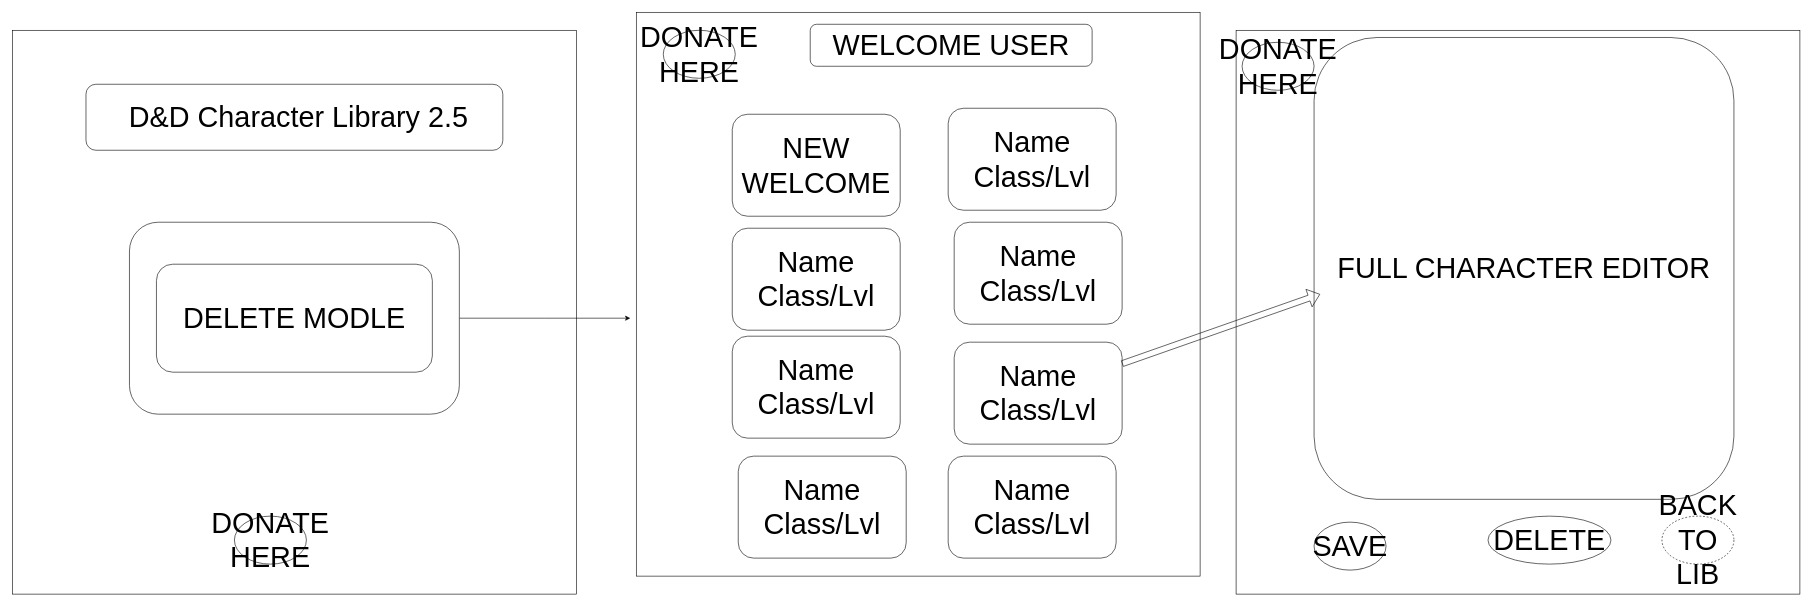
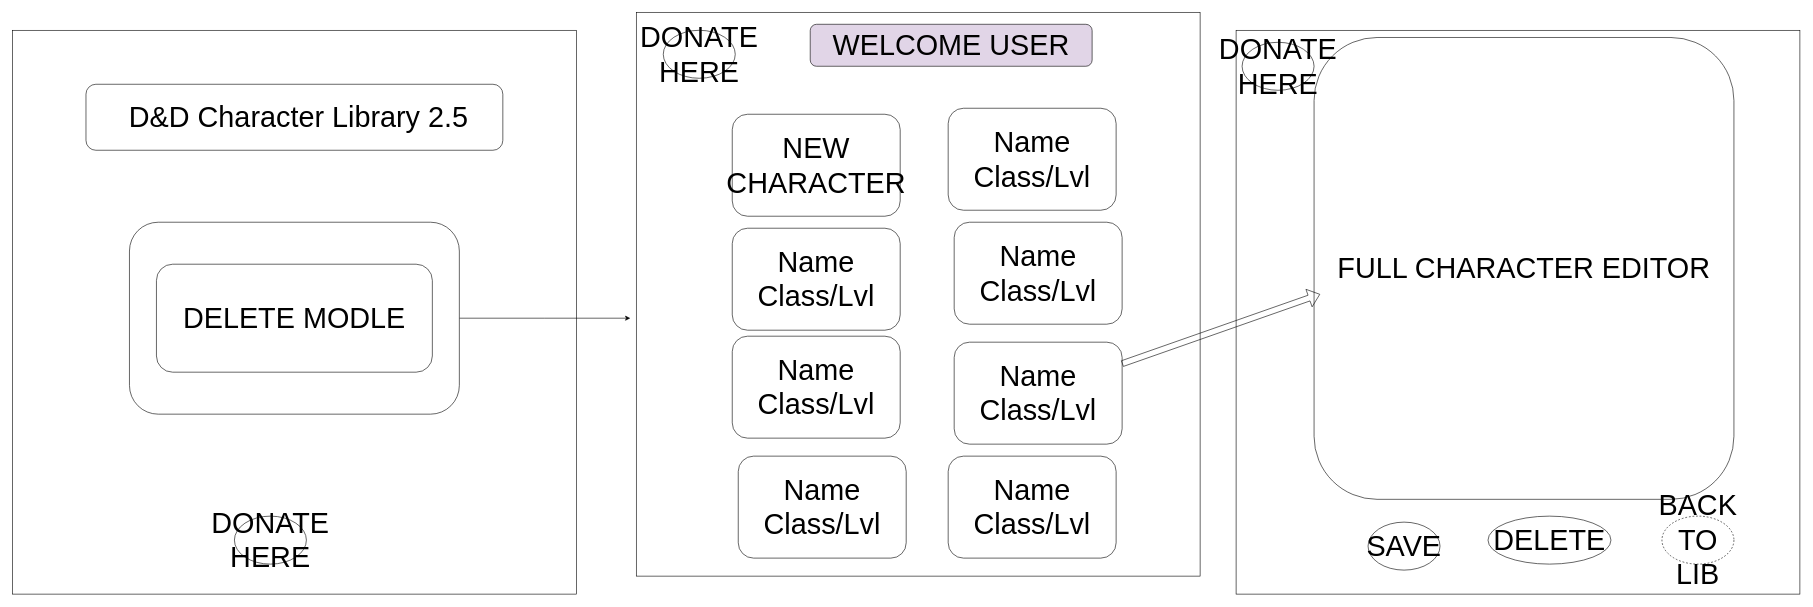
(951, 45) -> (951, 45)
(816, 165) -> (816, 165)
(1350, 546) -> (1404, 546)
